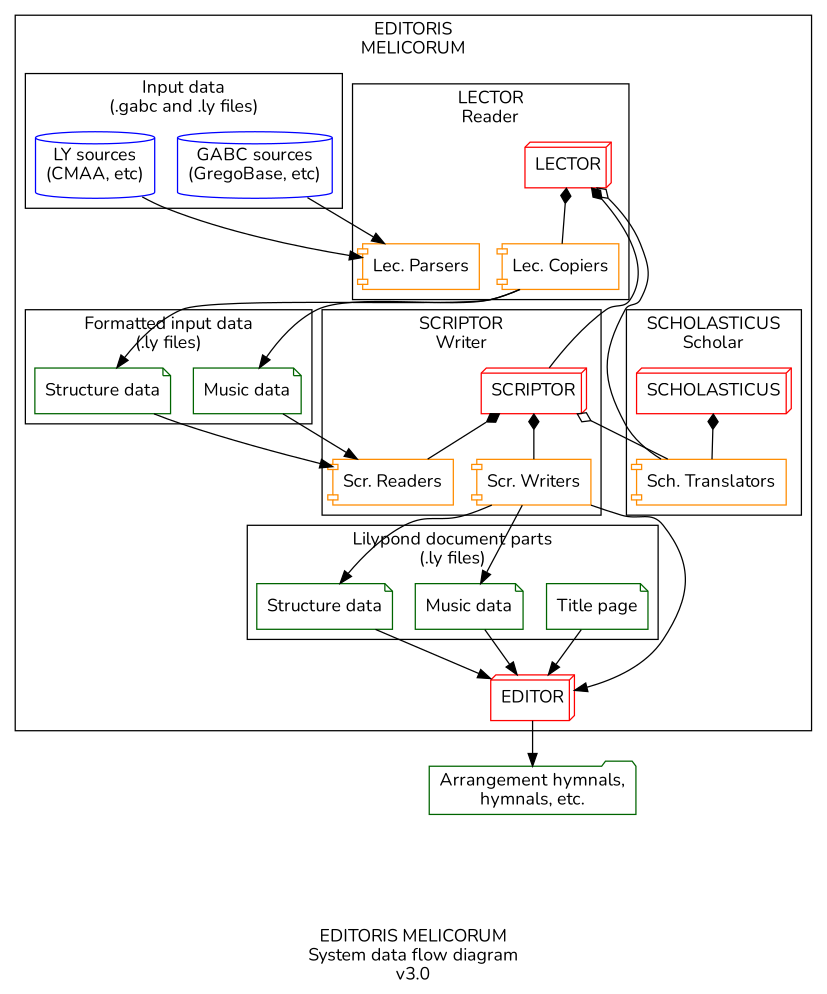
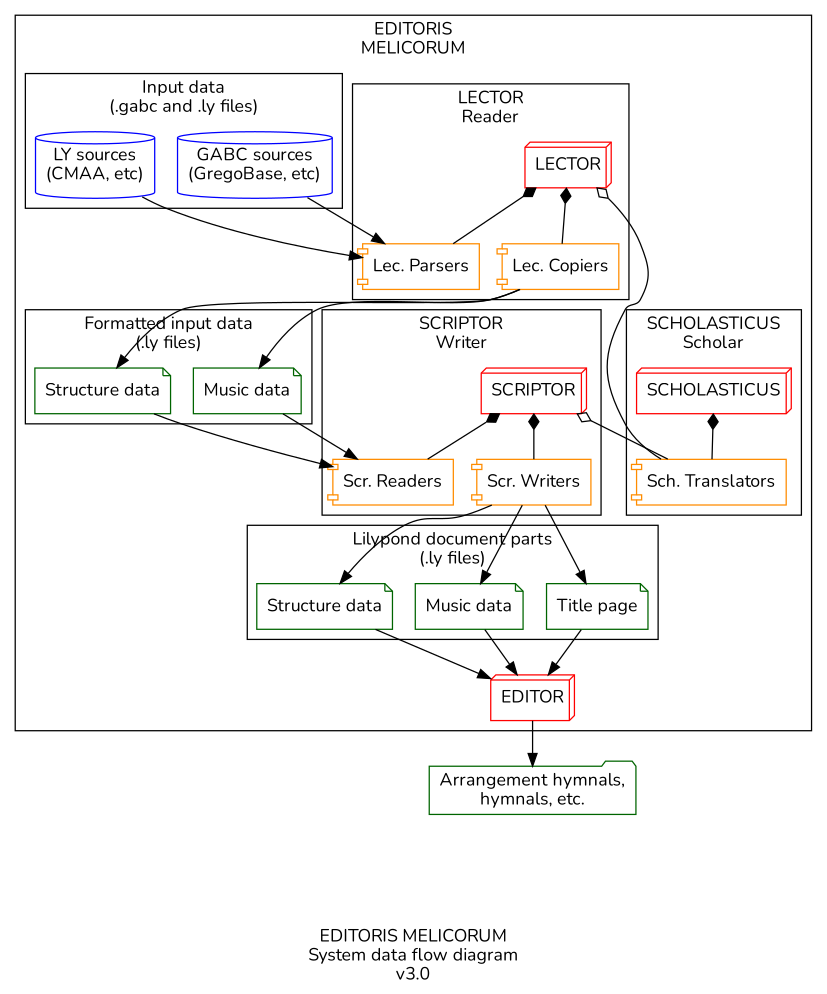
(637, 283) -> (488, 220)
(684, 590) -> (563, 539)
